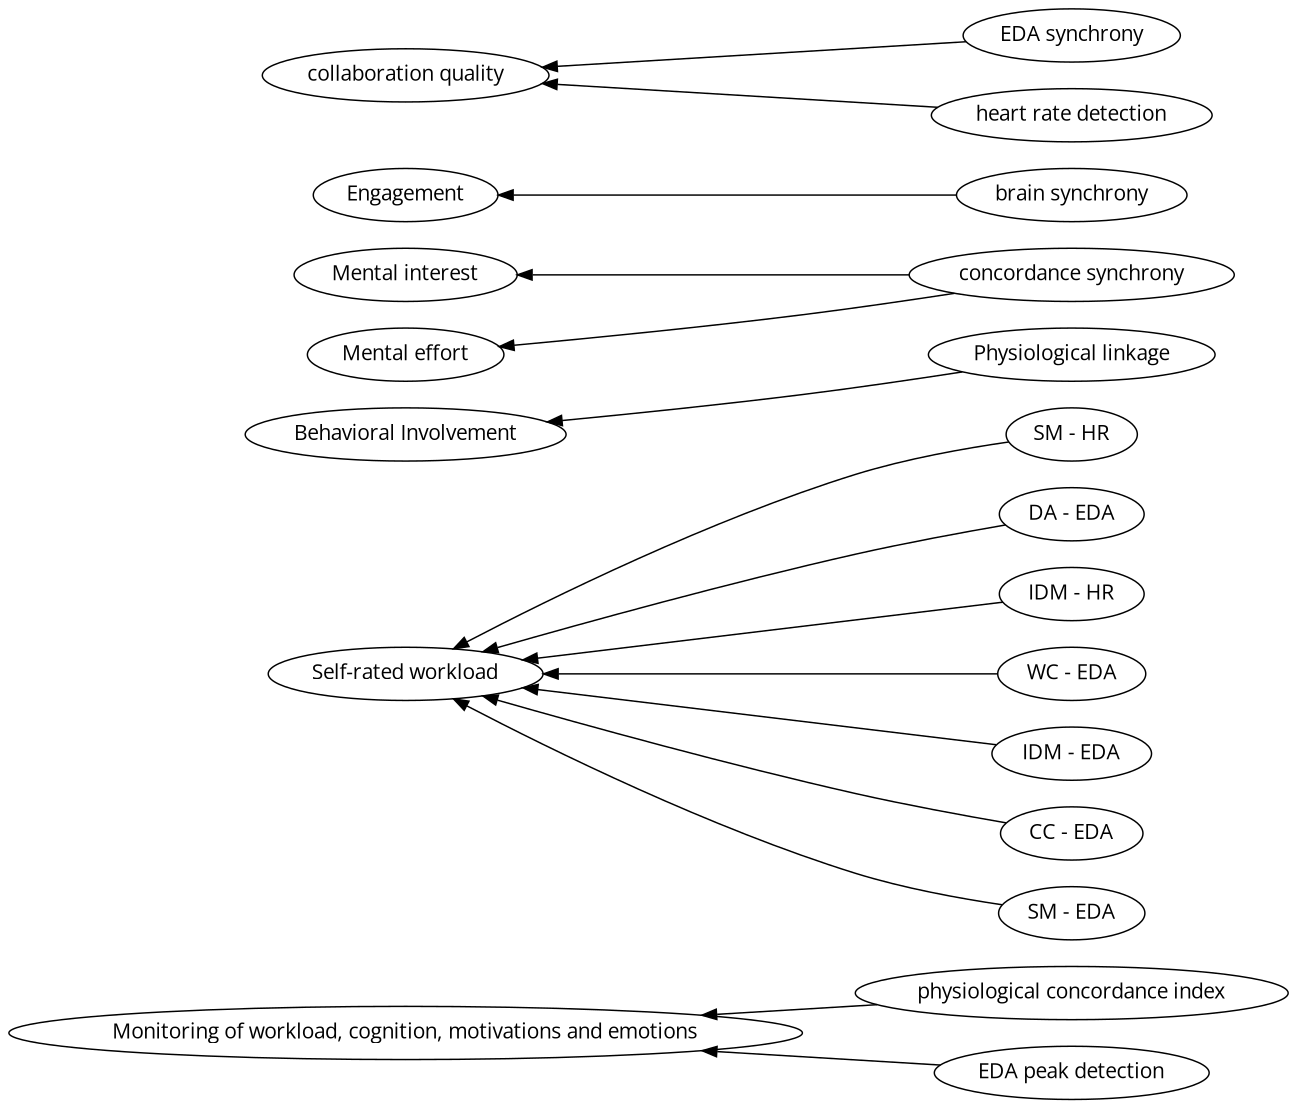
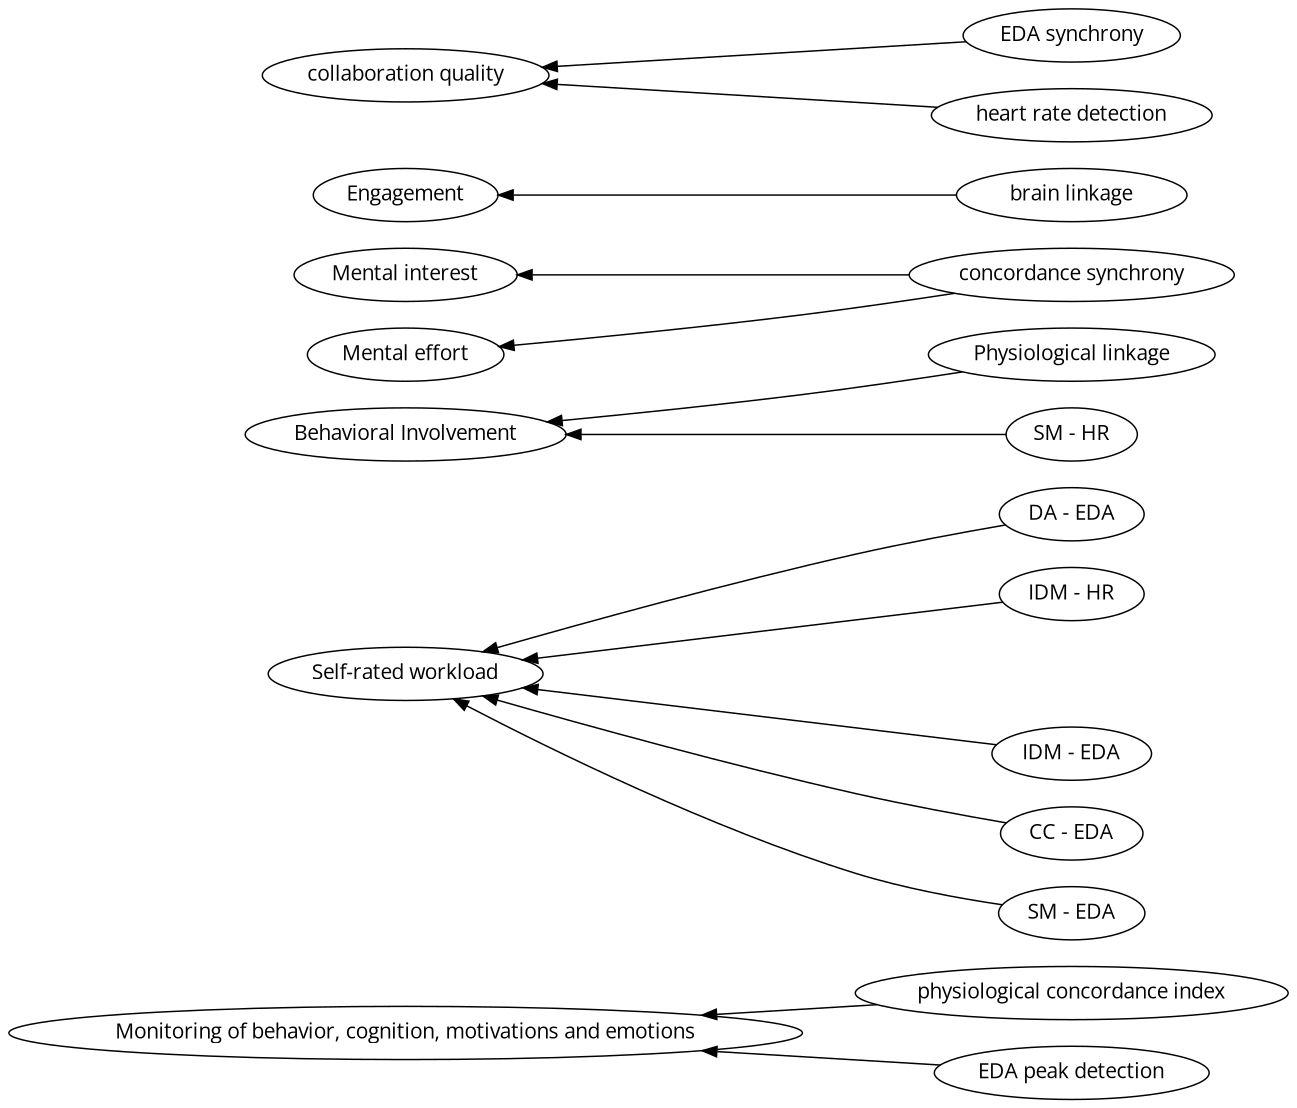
(1072, 195) -> (1072, 195)
(730, 520) -> (794, 434)
(1072, 674) -> none
(406, 1033) -> (406, 1033)
